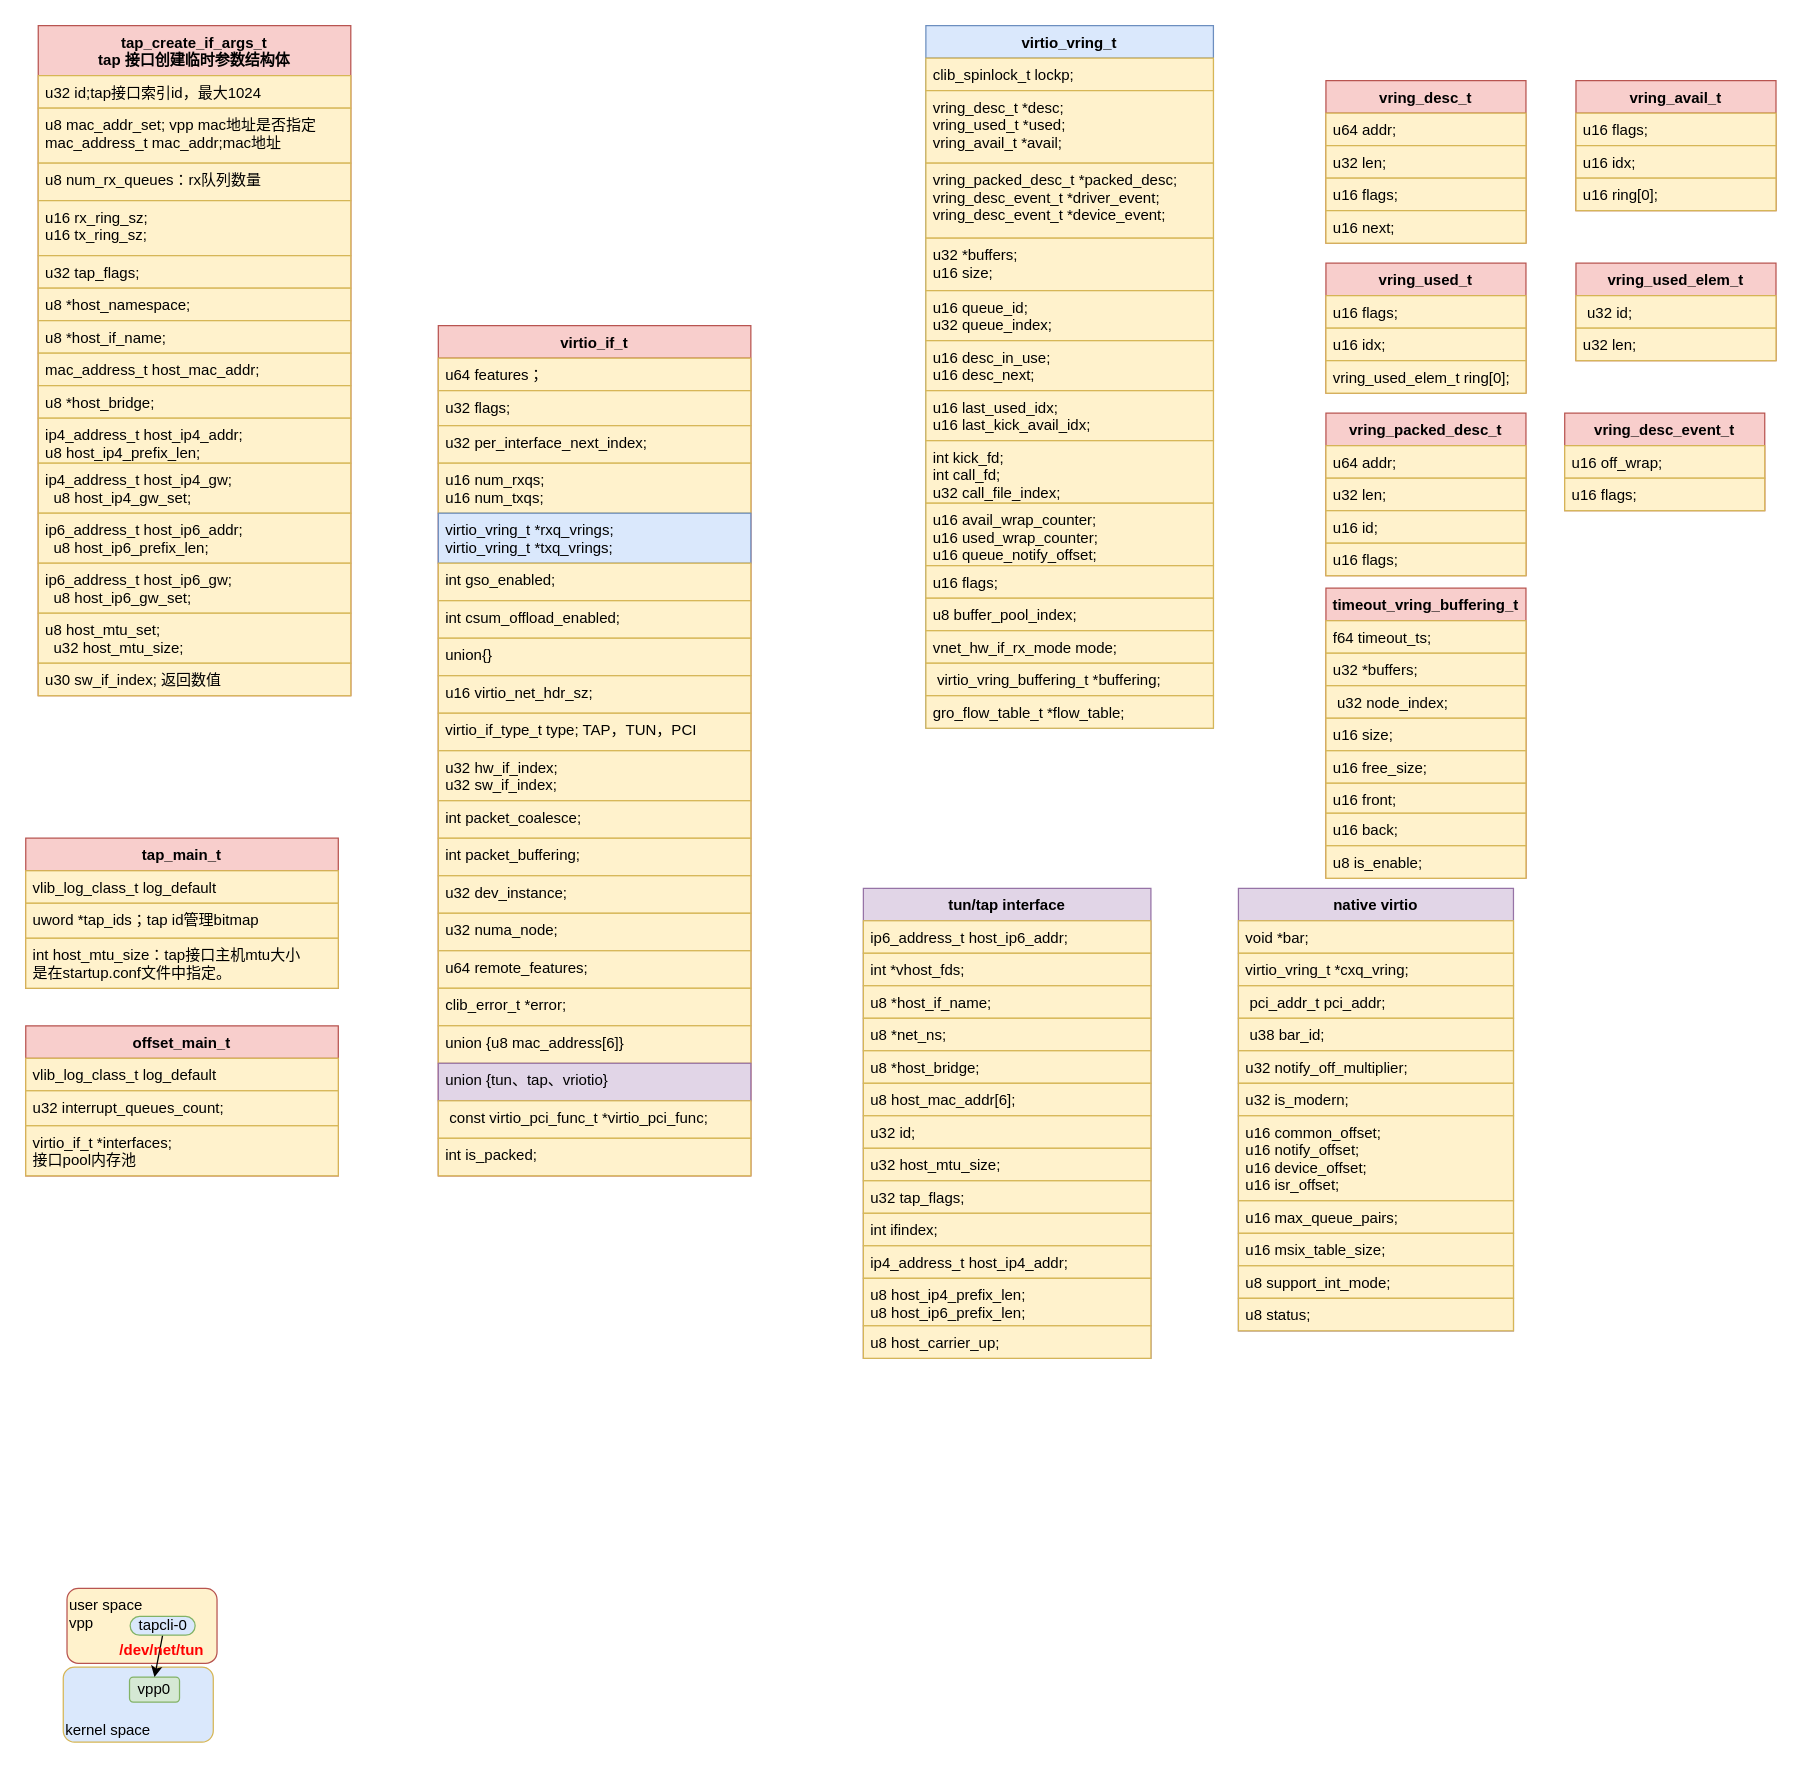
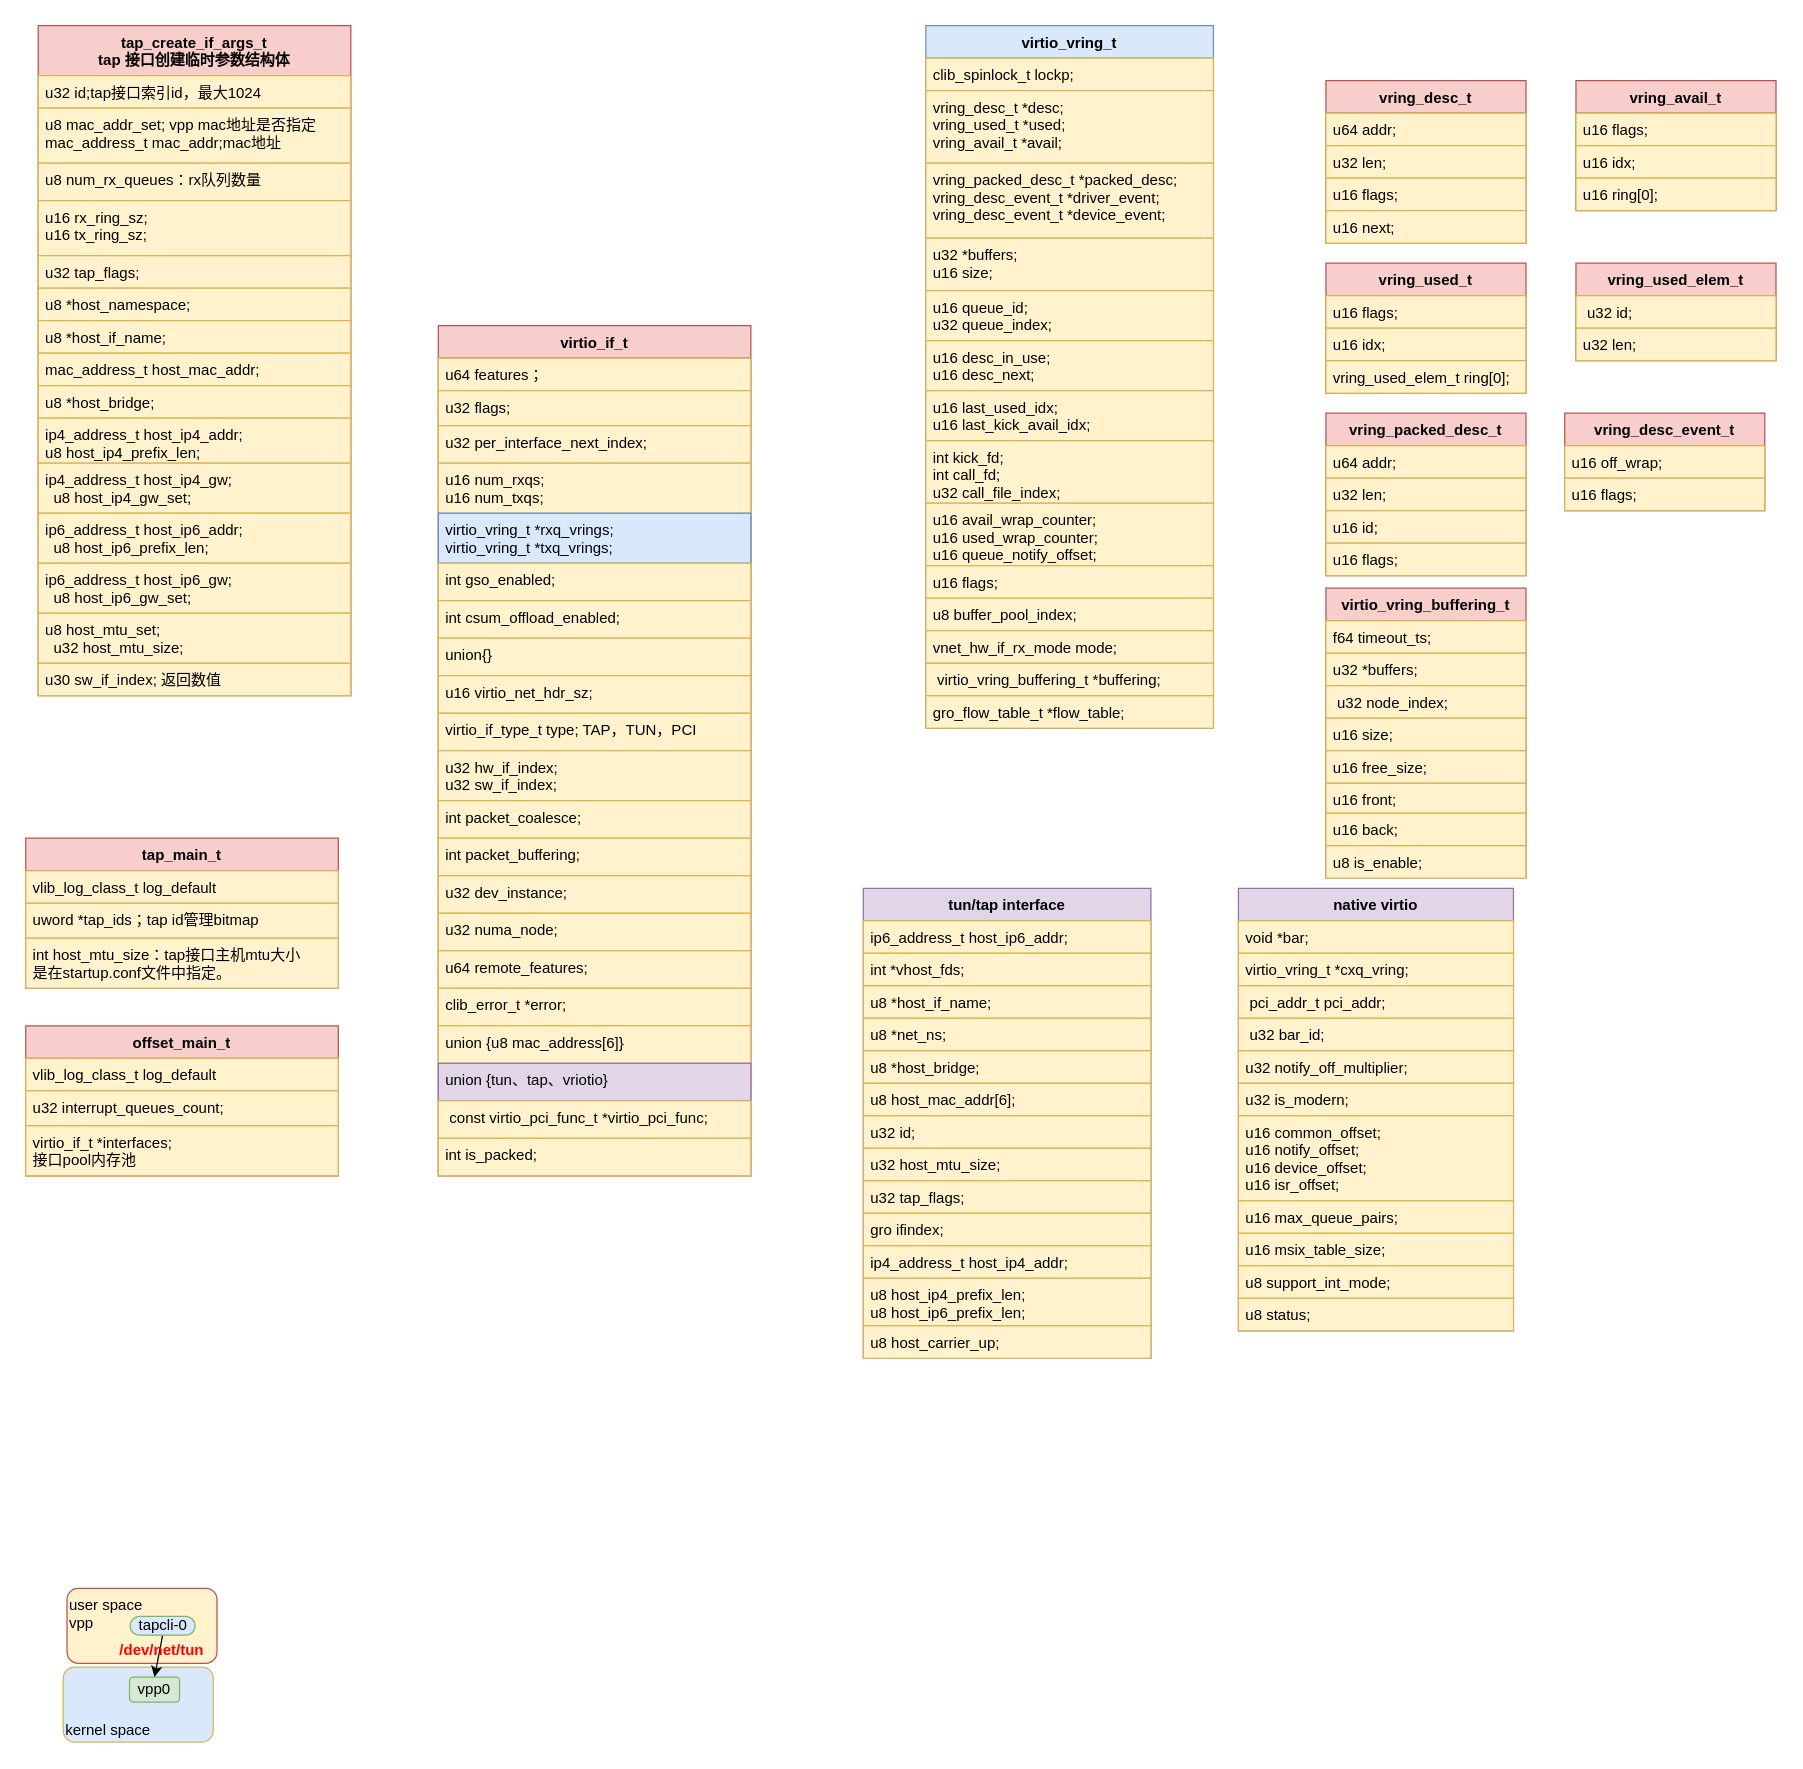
(1425, 605) -> (1425, 605)
(1285, 1035) -> (1285, 1035)
(911, 1230) -> (913, 1230)
